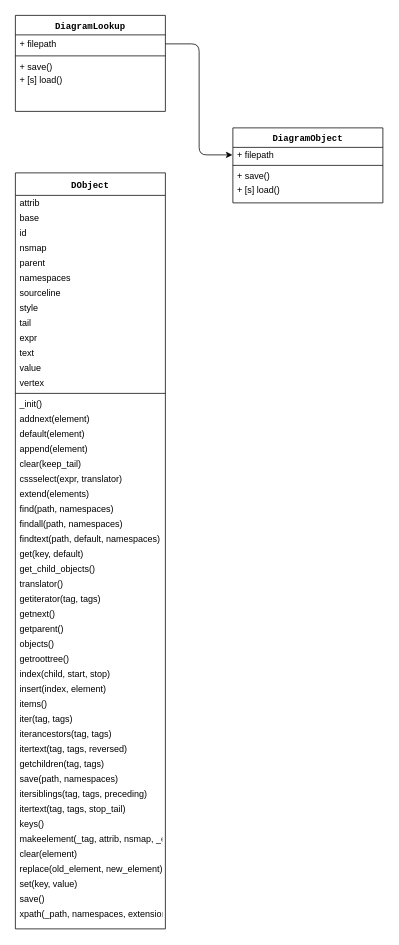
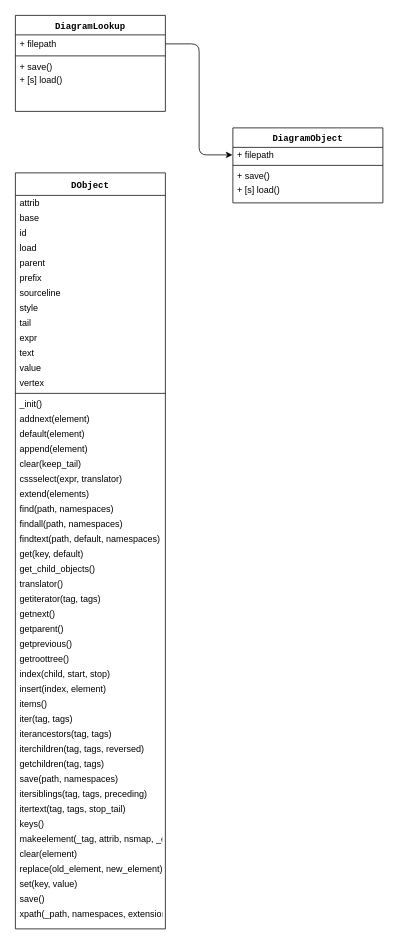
(32, 248) -> (28, 248)
(45, 278) -> (33, 278)
(42, 644) -> (51, 644)
(87, 749) -> (94, 749)
